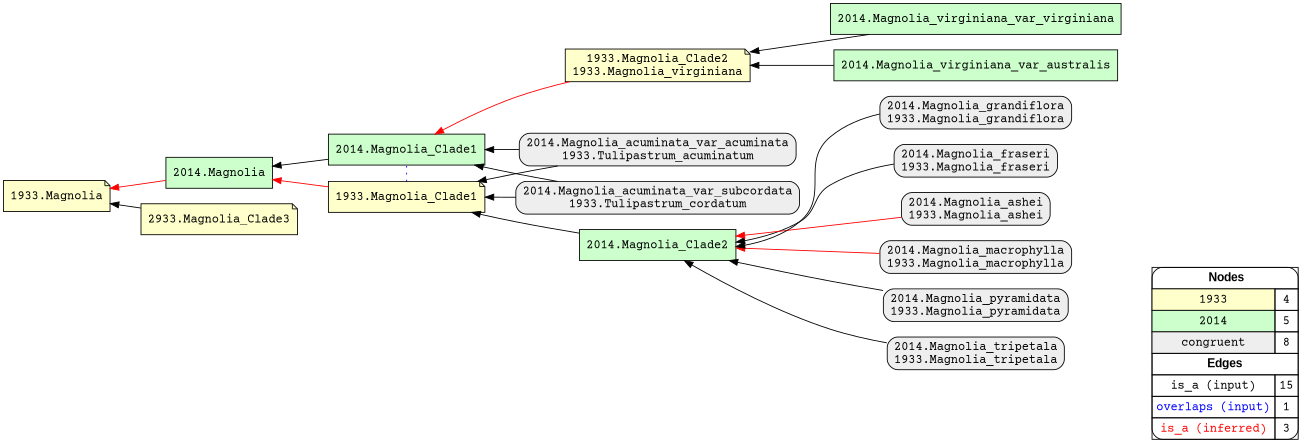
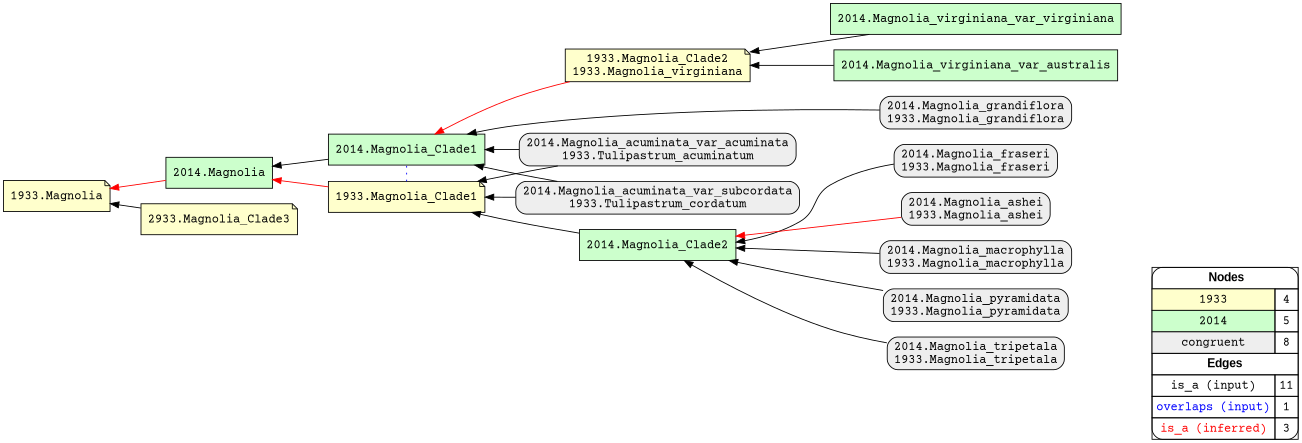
(815, 182) -> (677, 113)
(812, 251) -> (812, 251)
(1287, 385) -> (1287, 385)
